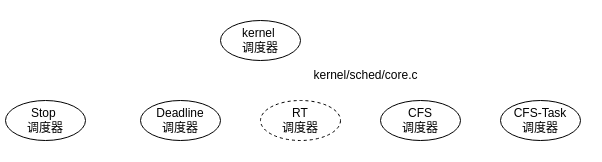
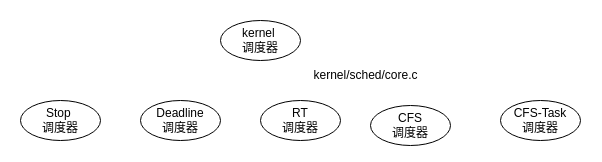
(46, 121) -> (61, 121)
(301, 121) -> (301, 121)
(421, 121) -> (411, 126)
